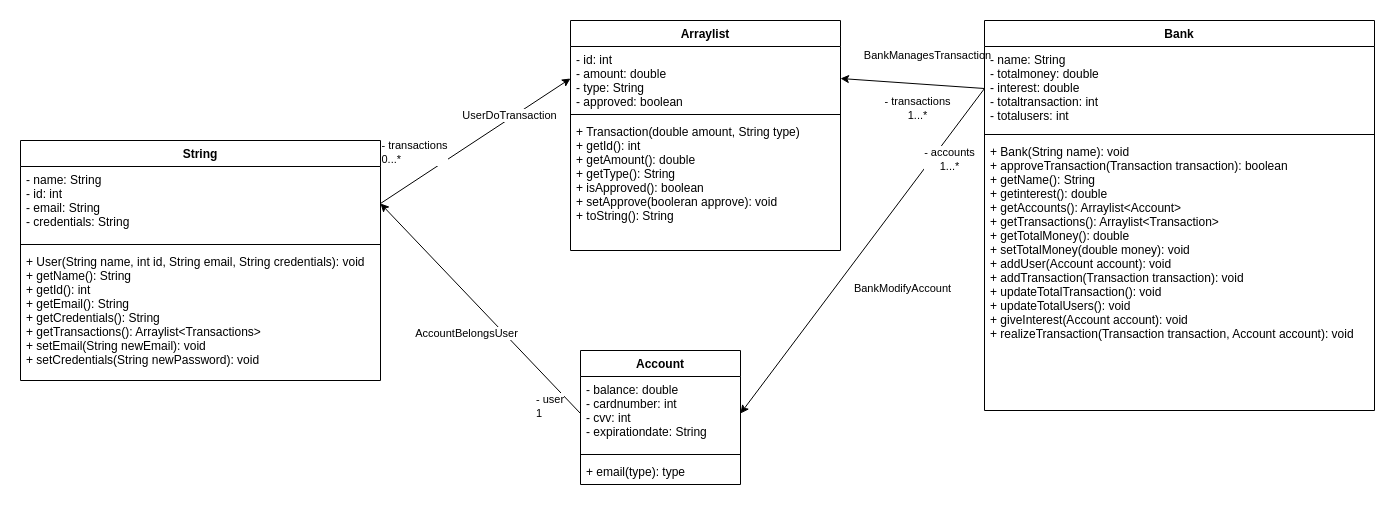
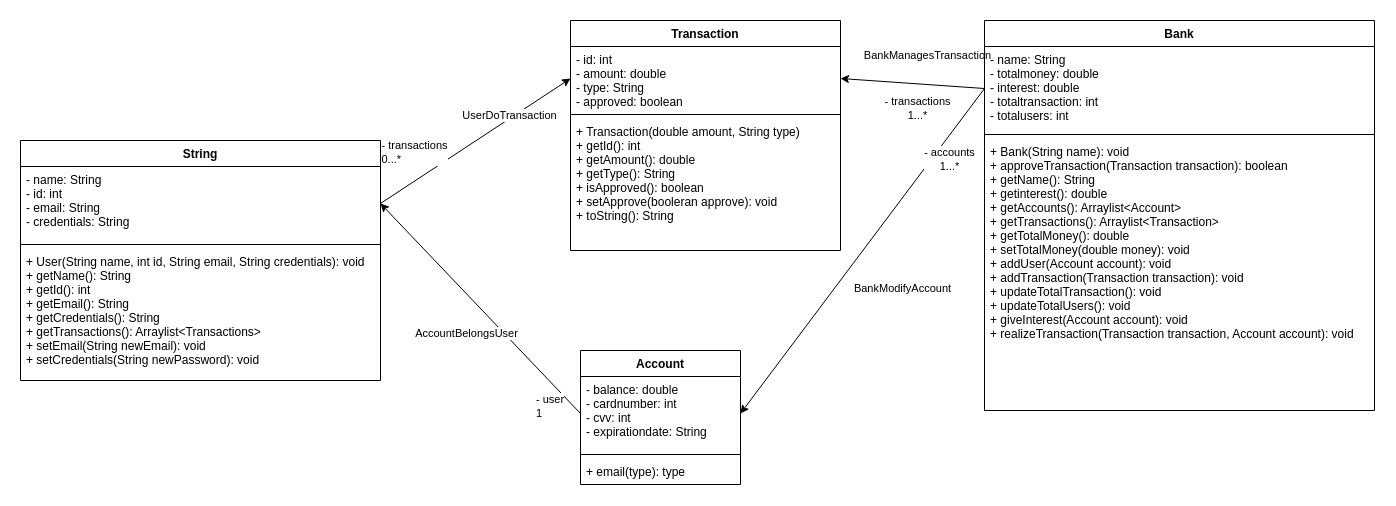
(705, 34) -> (705, 34)
